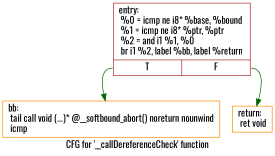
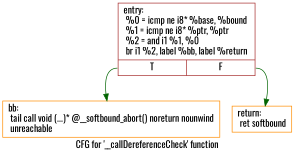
(252, 124) -> (262, 124)
(18, 129) -> (30, 129)
